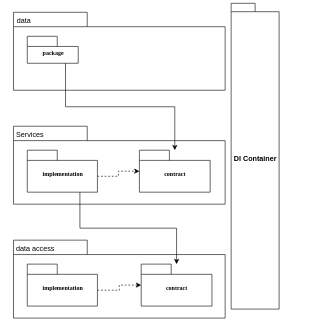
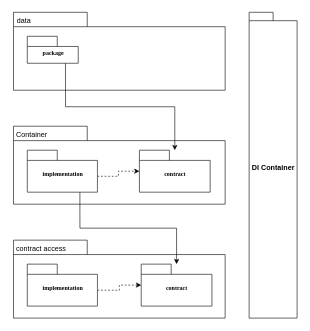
(31, 134) -> (33, 134)
(255, 156) -> (273, 165)
(37, 248) -> (45, 248)
